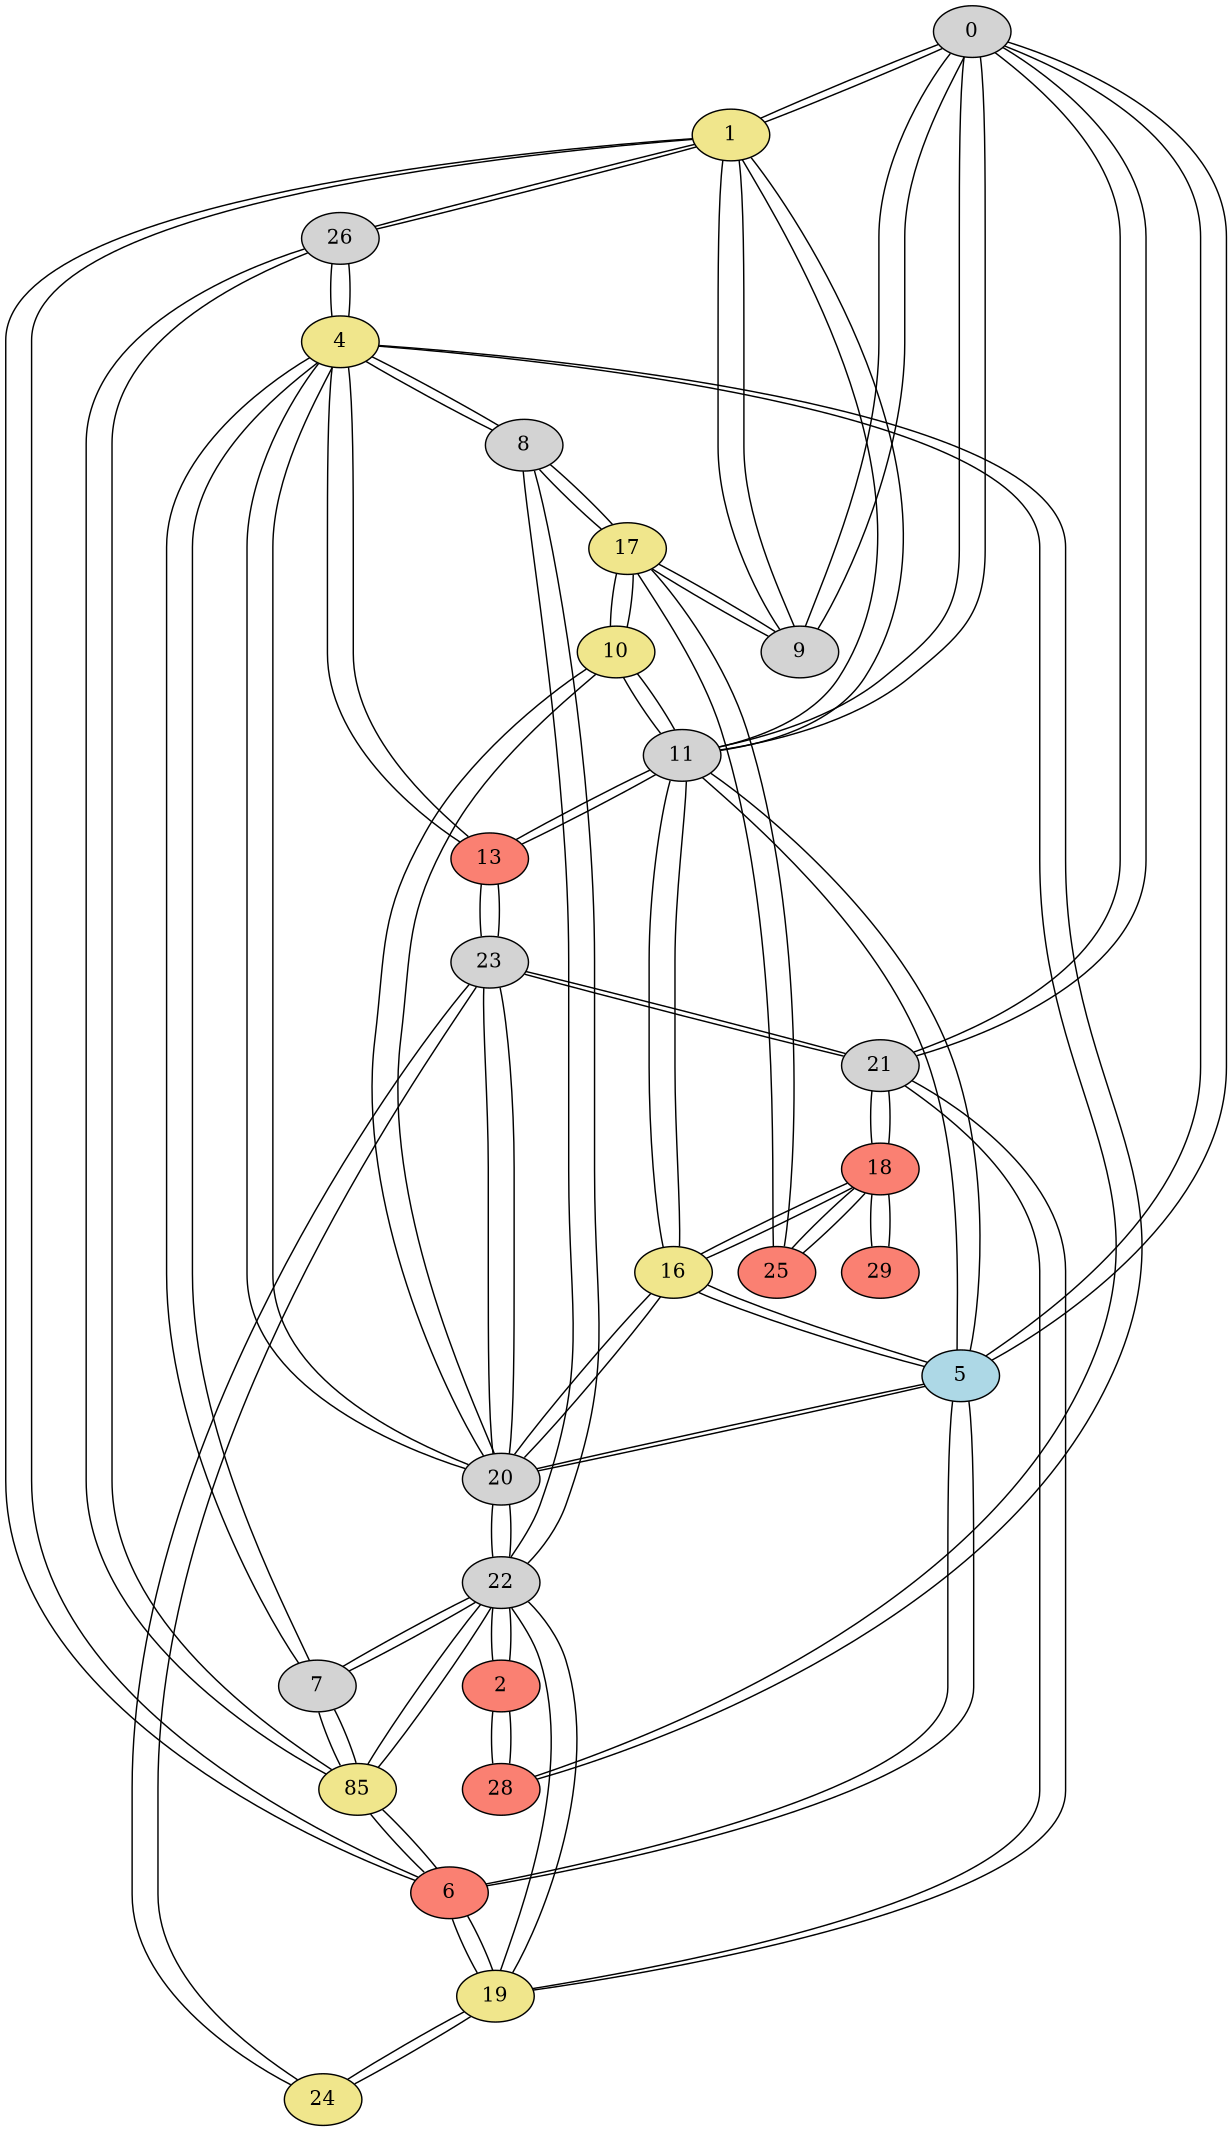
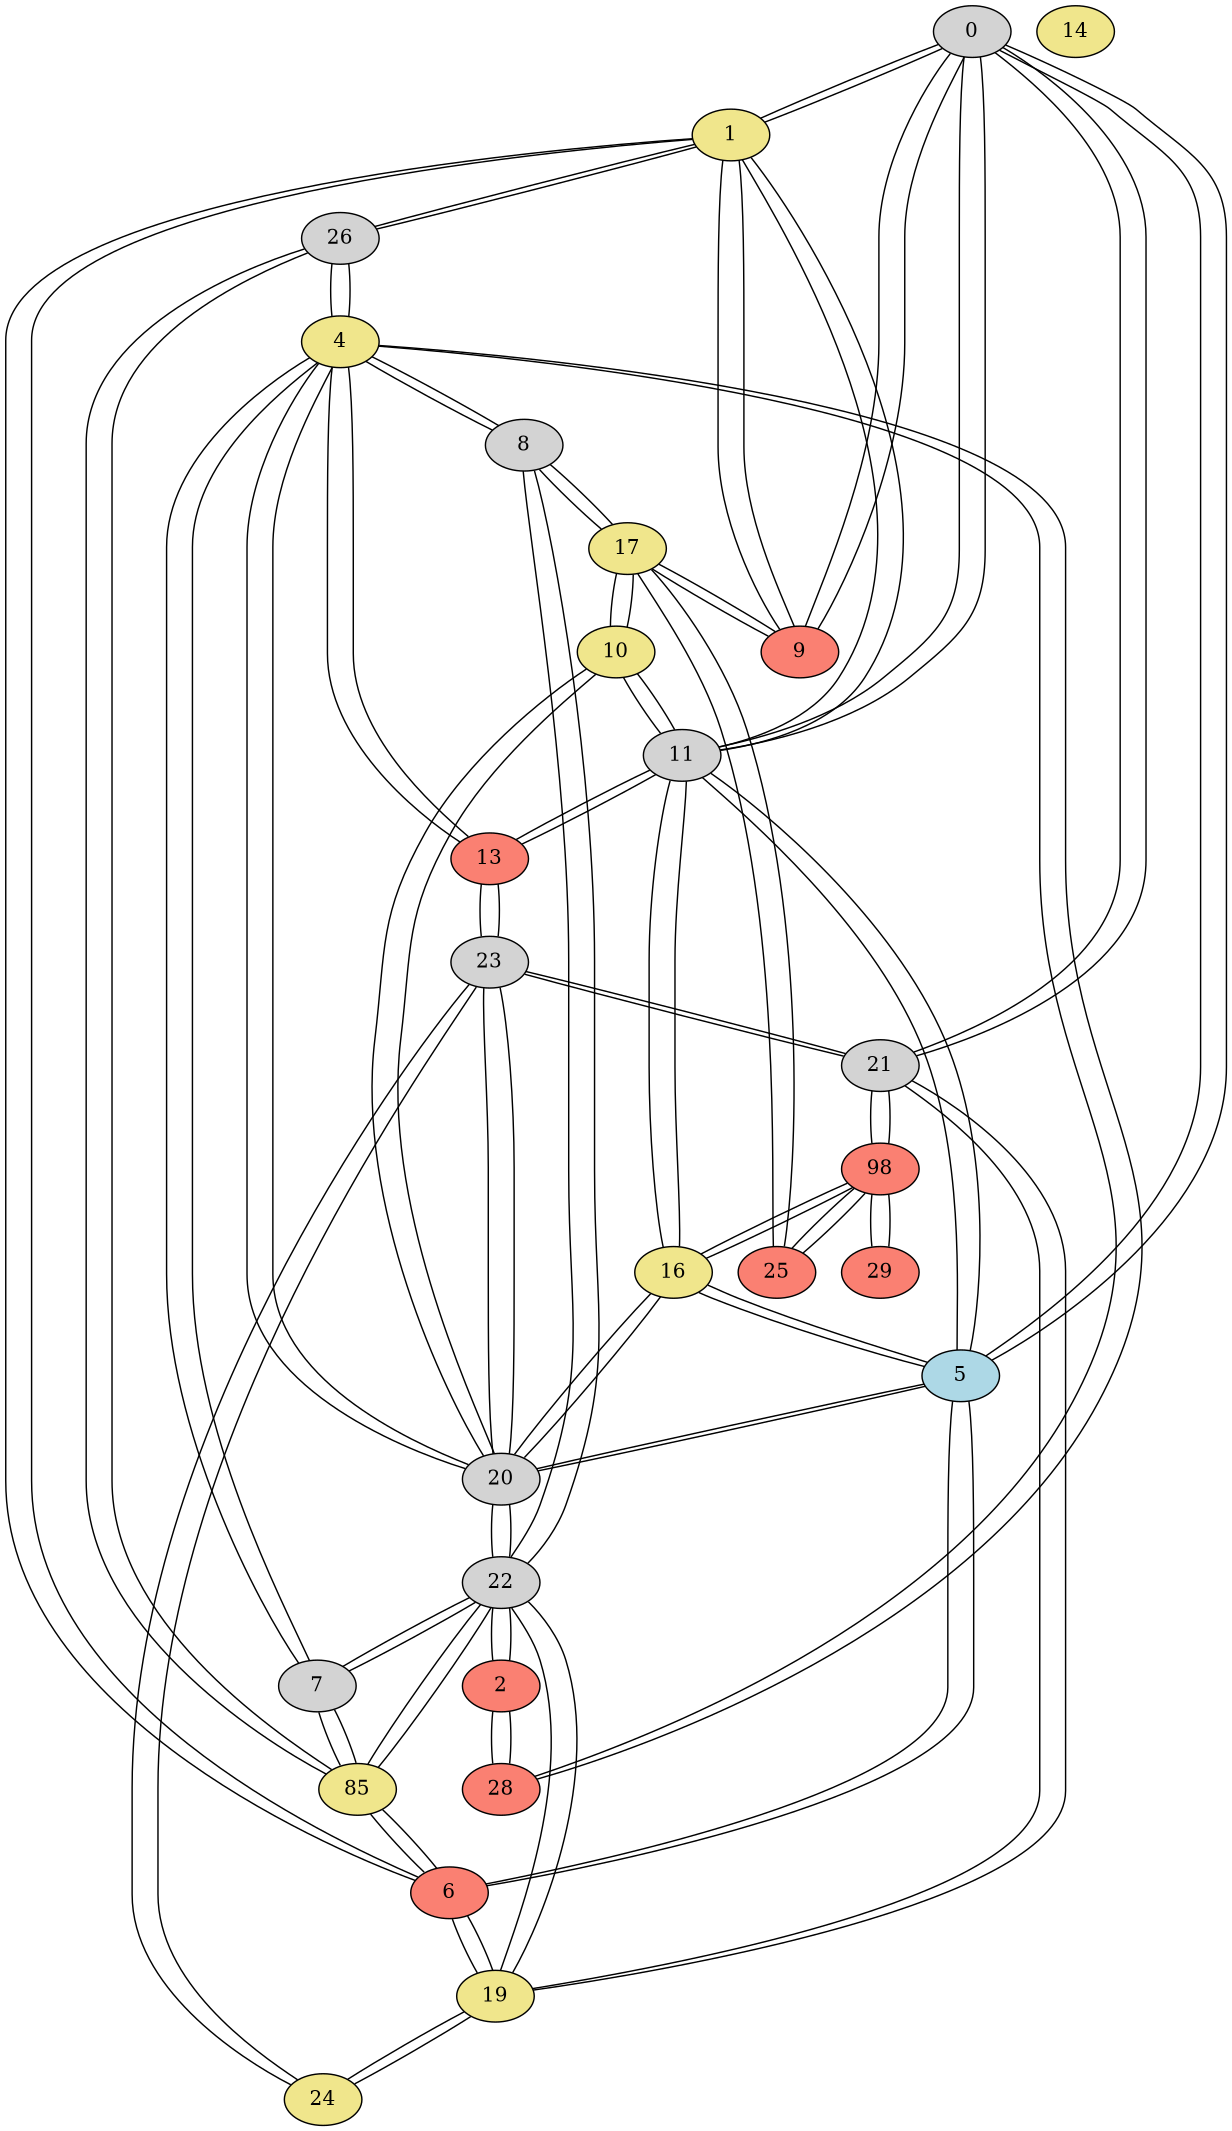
none -> (1076, 32)
(800, 652) -> (800, 652)
(880, 1169) -> (880, 1169)
